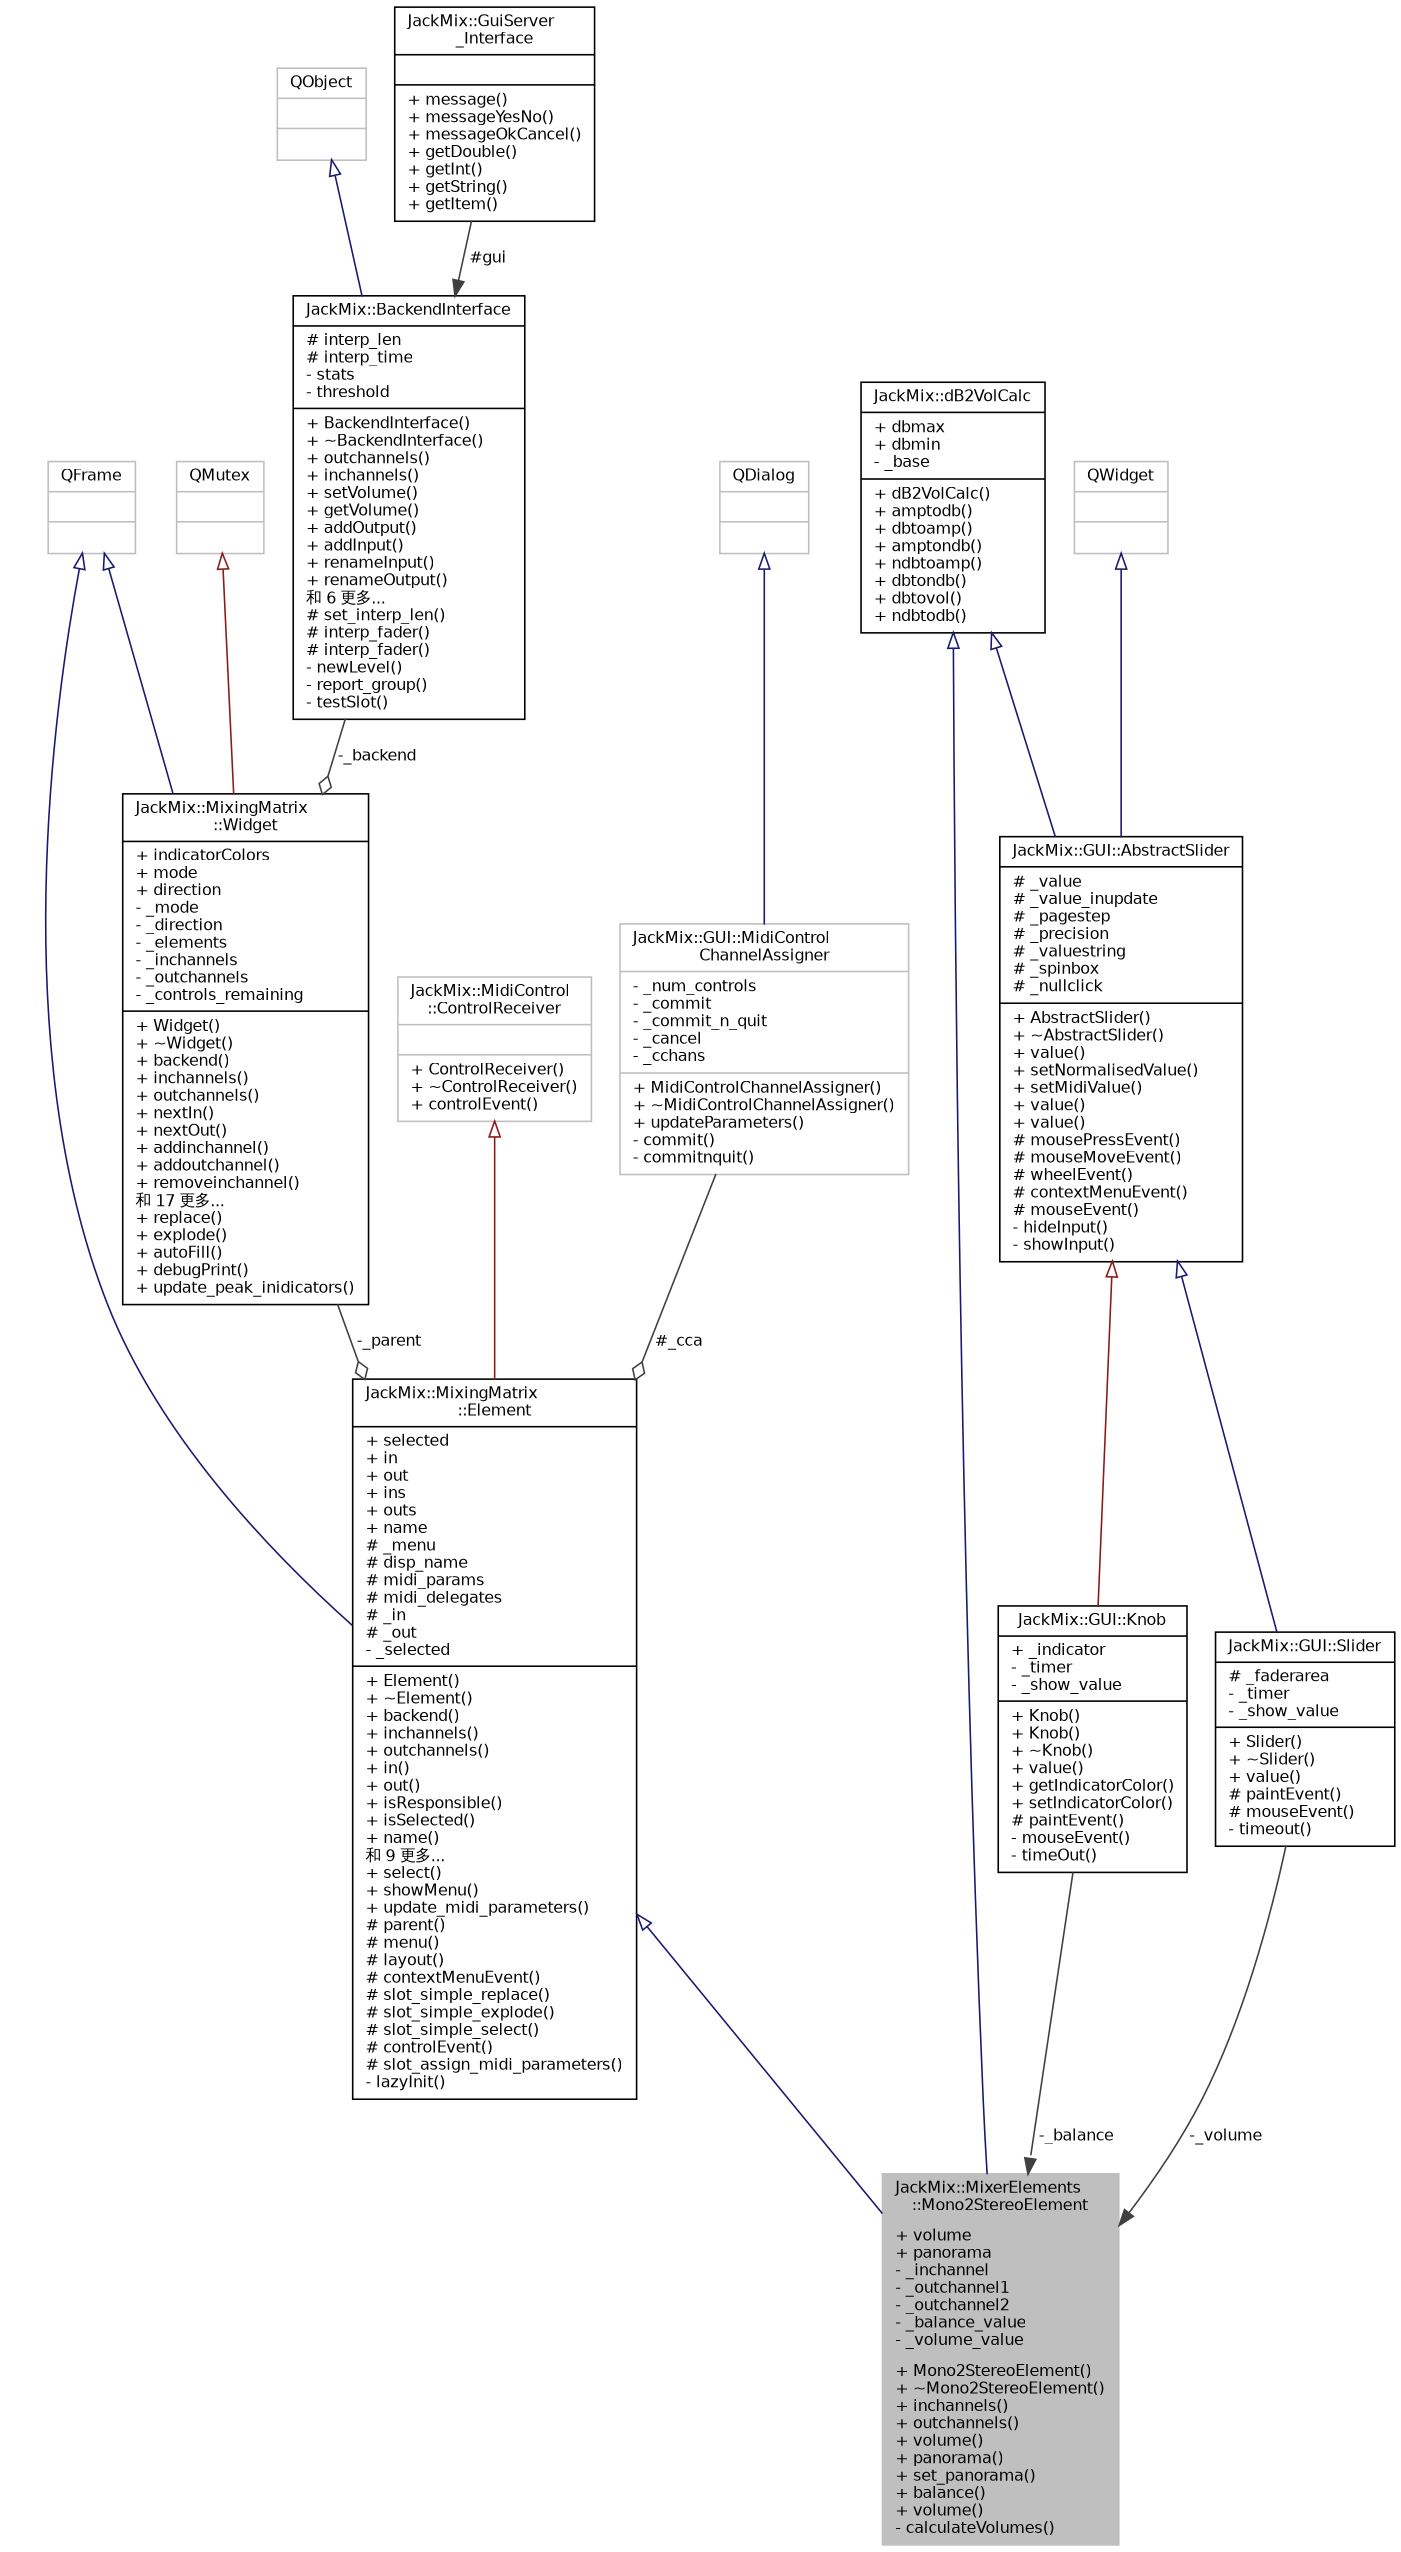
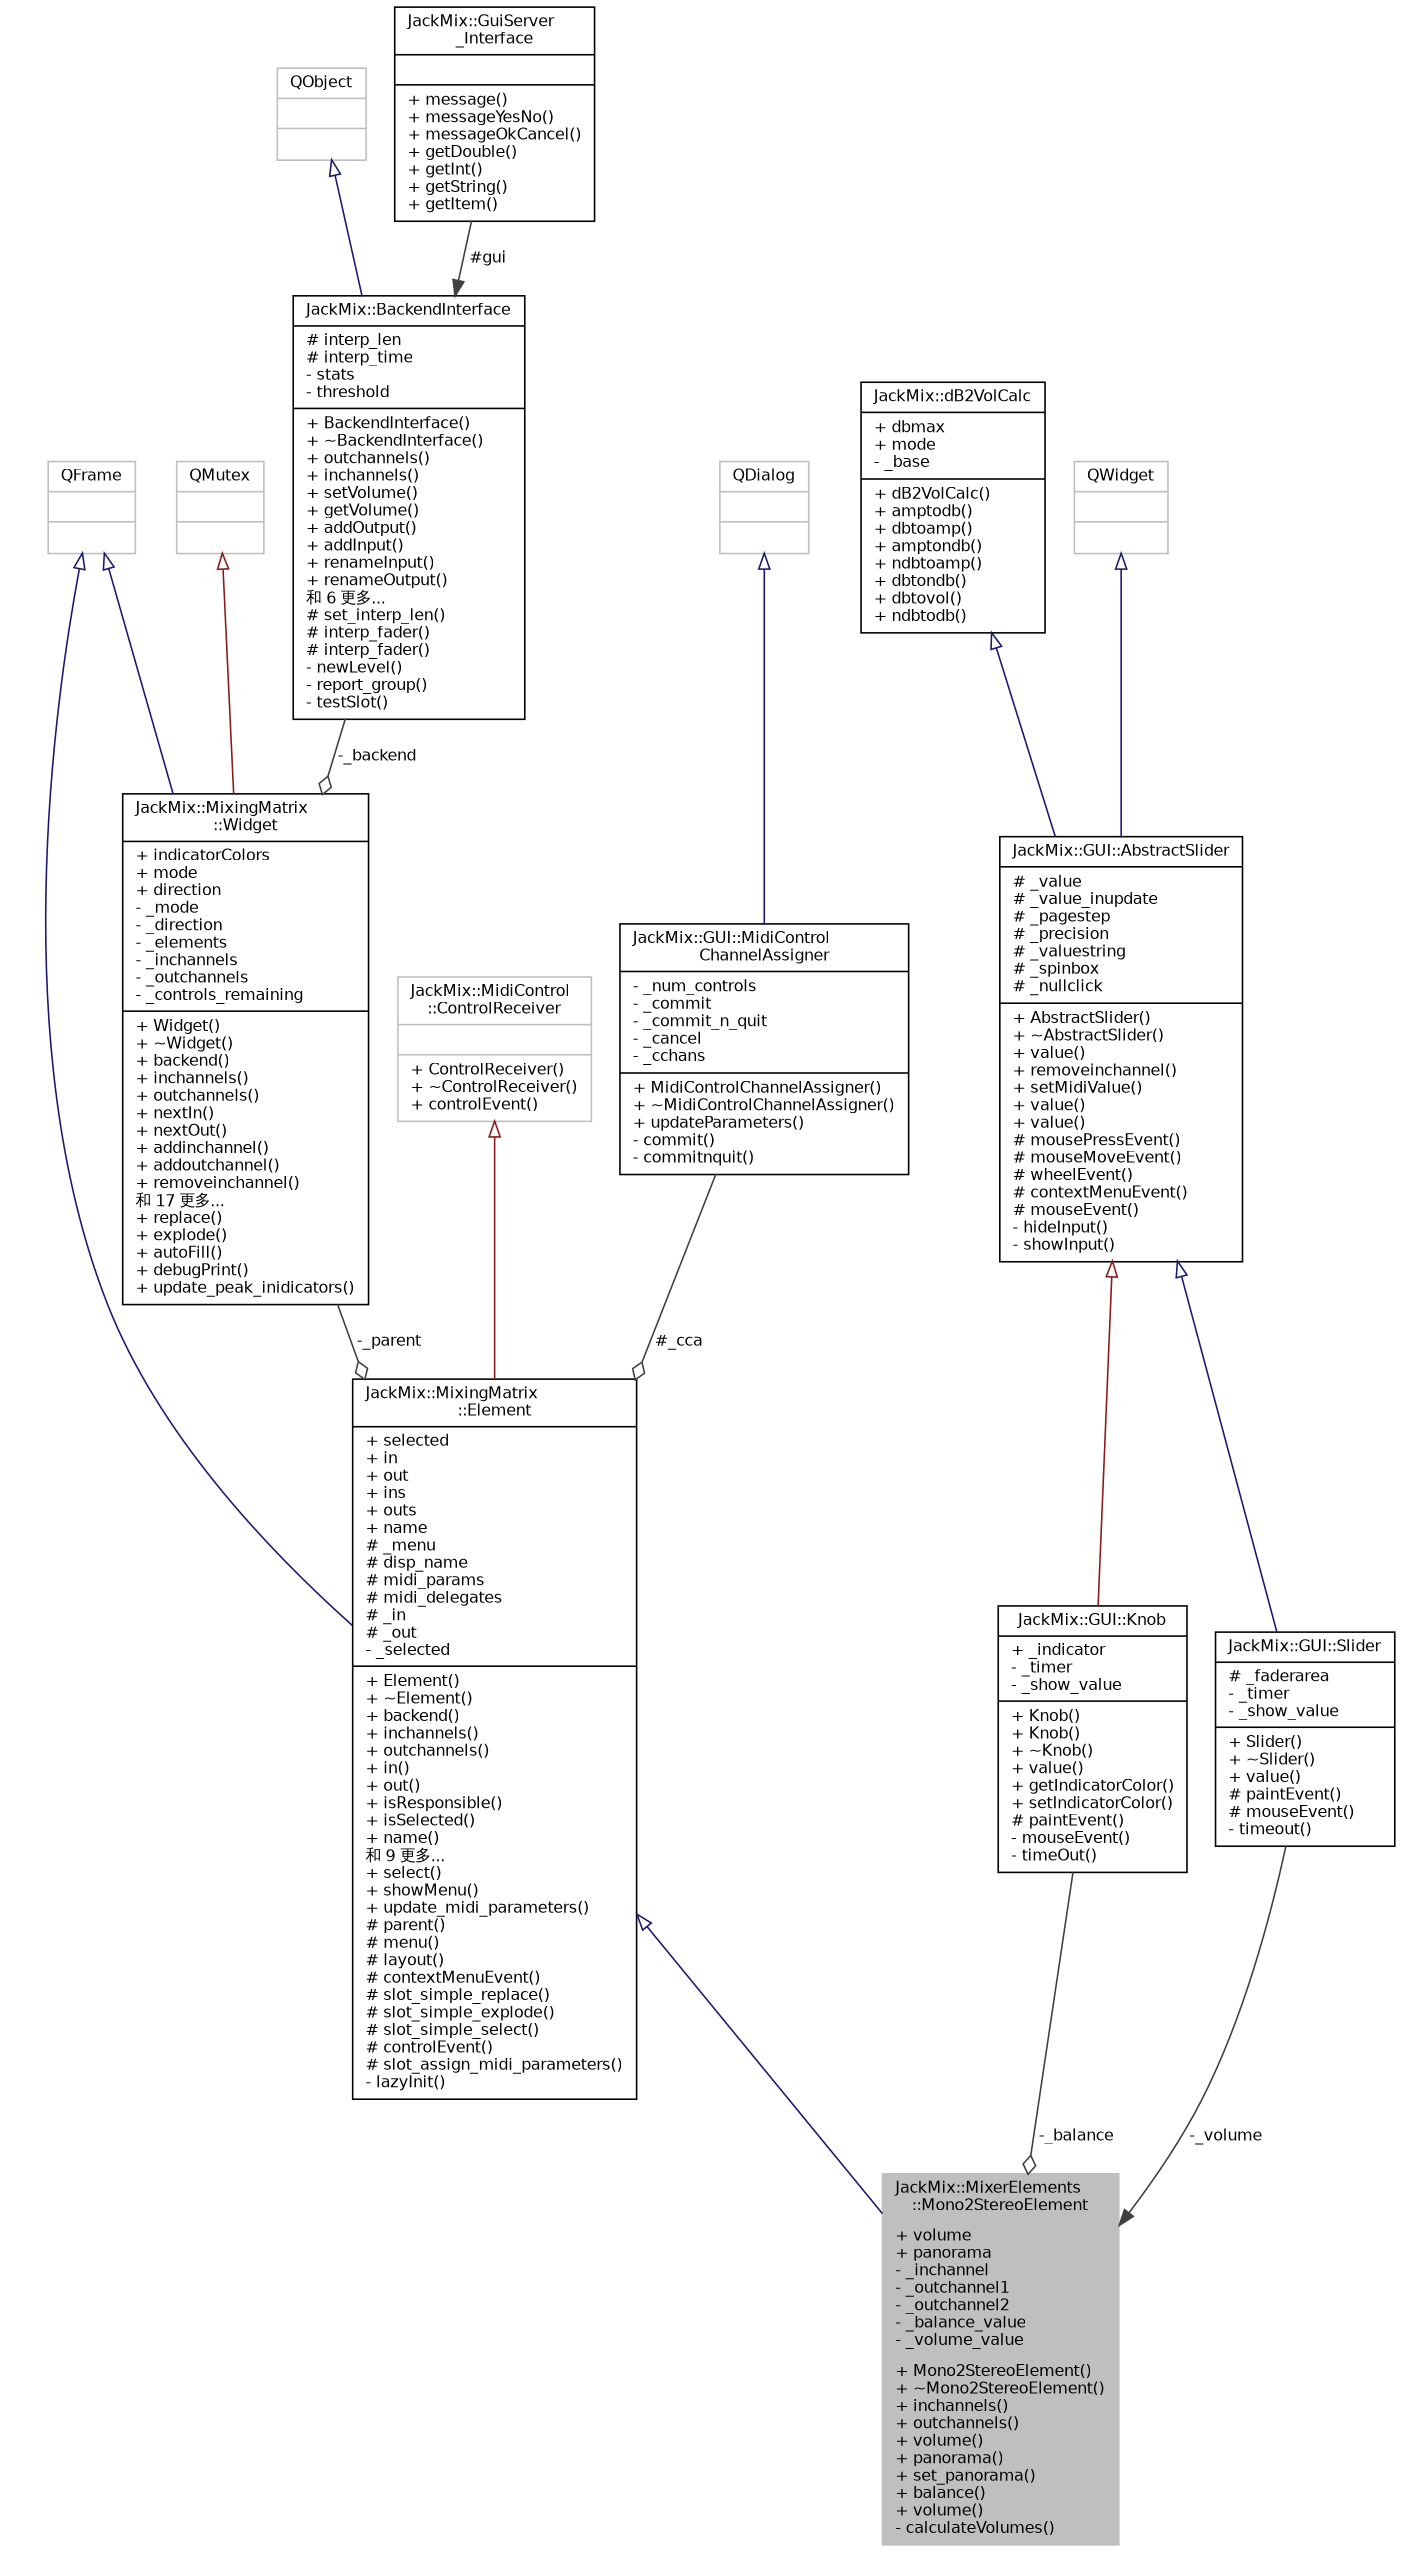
(908, 445) -> (905, 445)
(764, 1049) -> (764, 1049)
(1106, 1071) -> (1095, 1071)
(963, 1412) -> none
(1052, 2014) -> (1052, 2014)
